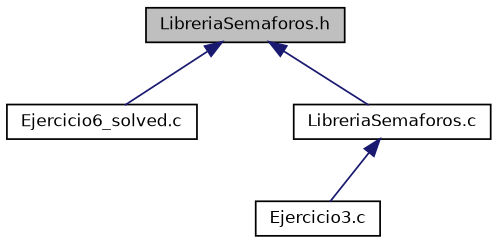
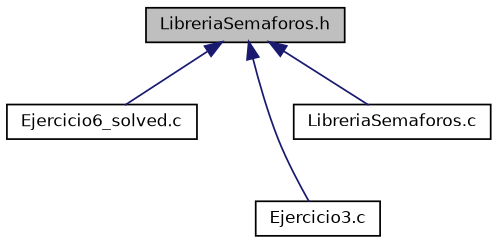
(349, 177) -> (276, 132)
